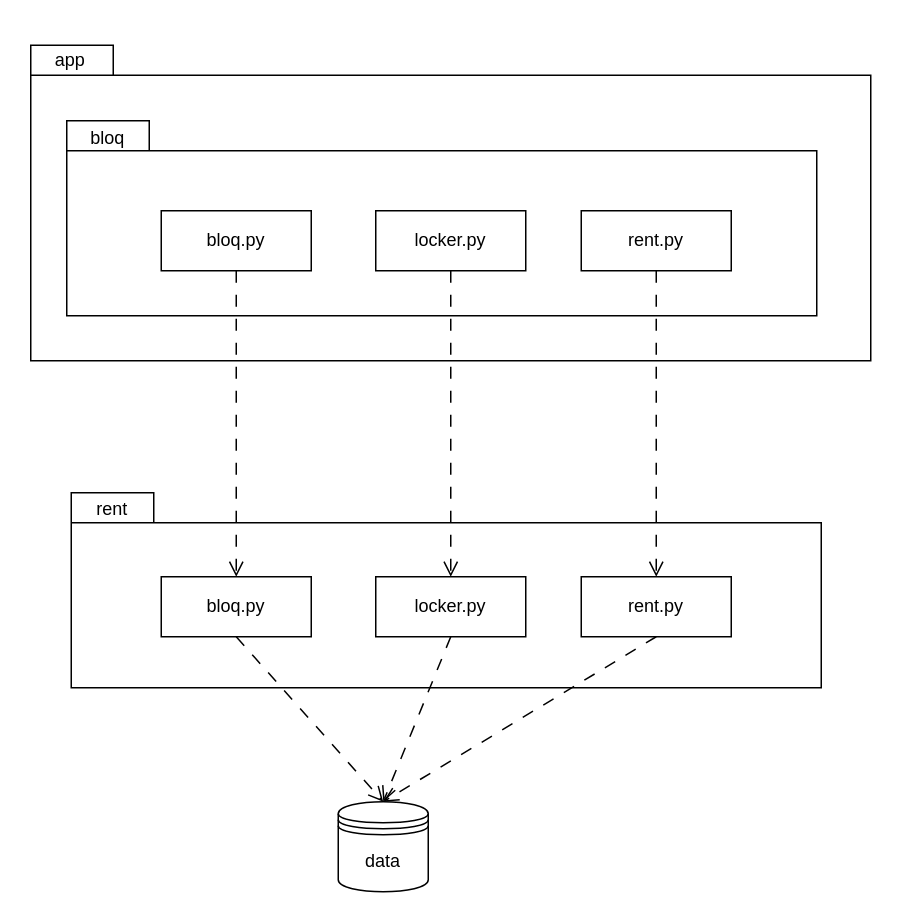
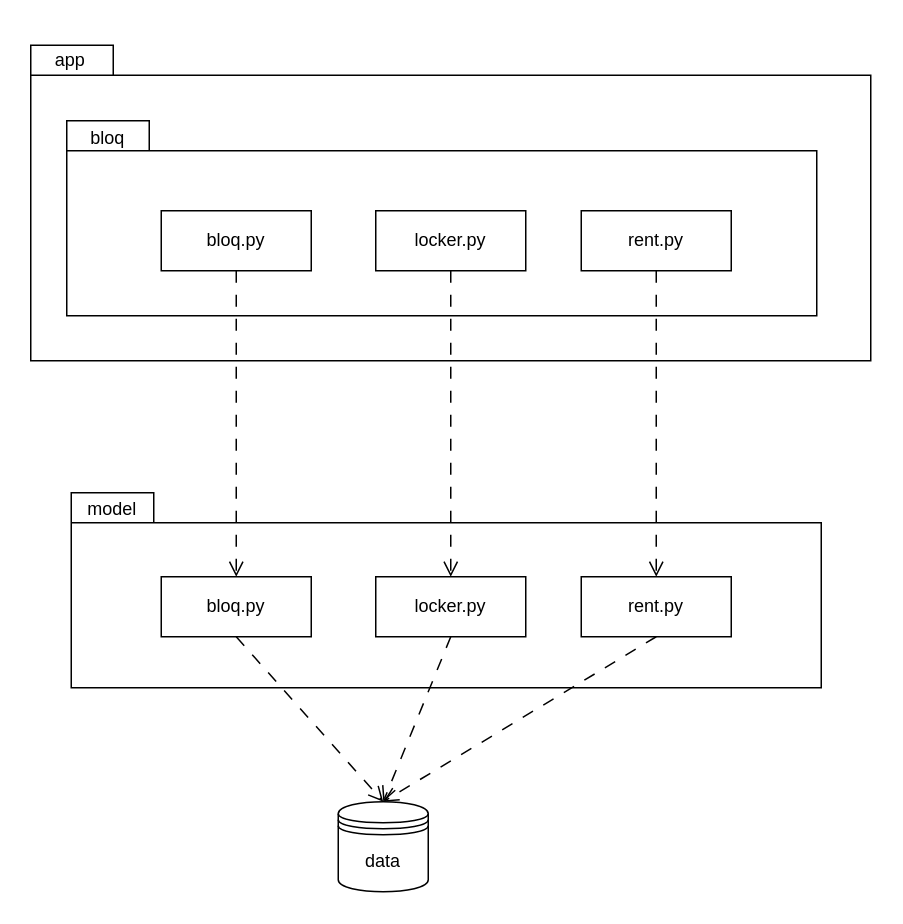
(113, 509) -> (113, 509)
